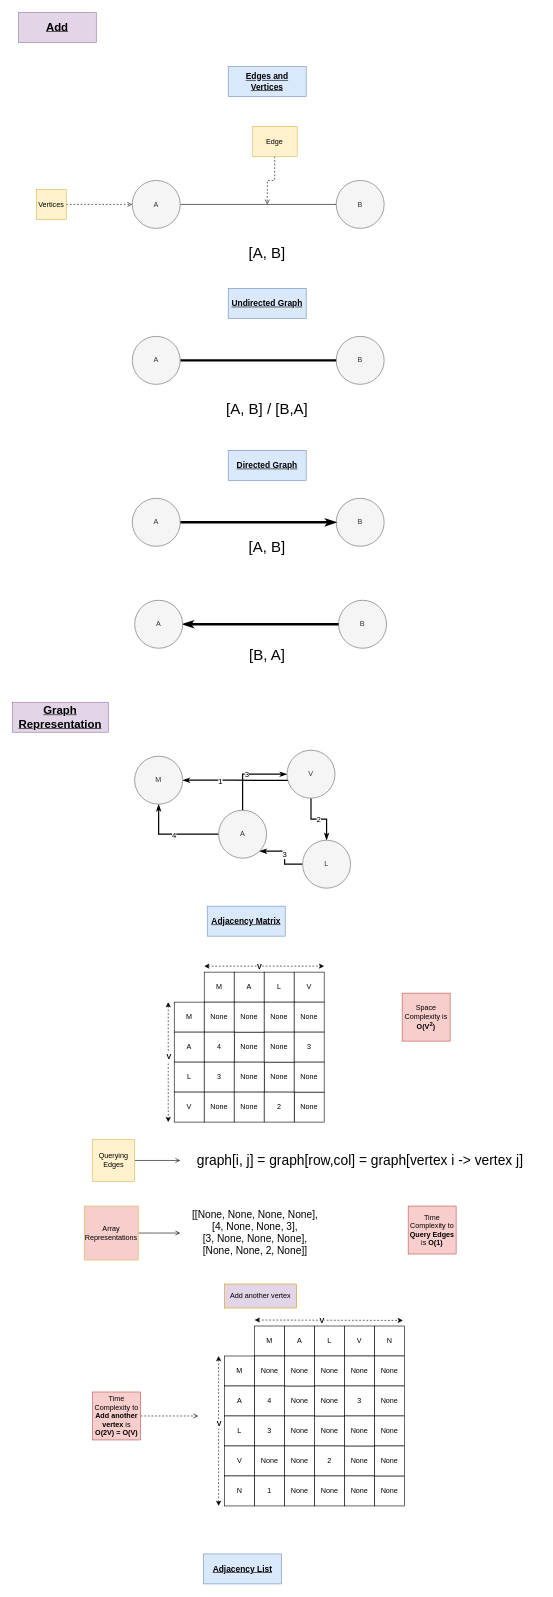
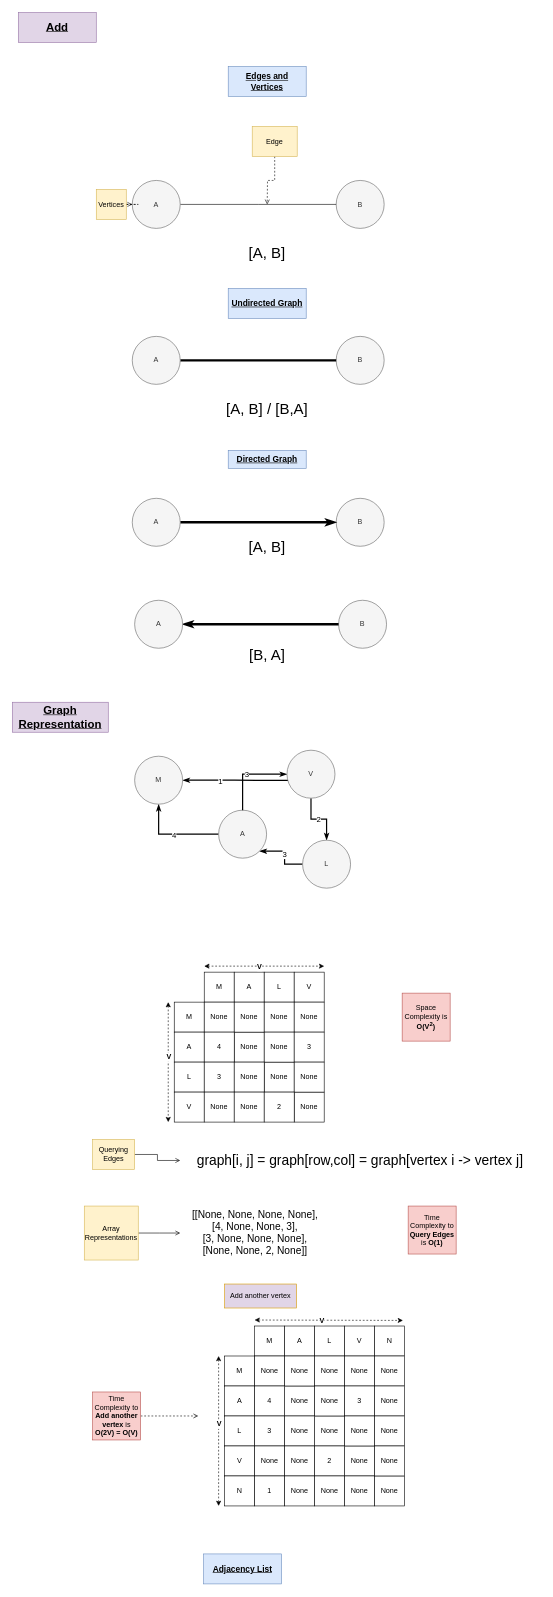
(51, 204) -> (111, 204)
(267, 465) -> (267, 459)
(246, 921) -> none
(114, 1161) -> (114, 1155)
(111, 1233) -> (111, 1233)
